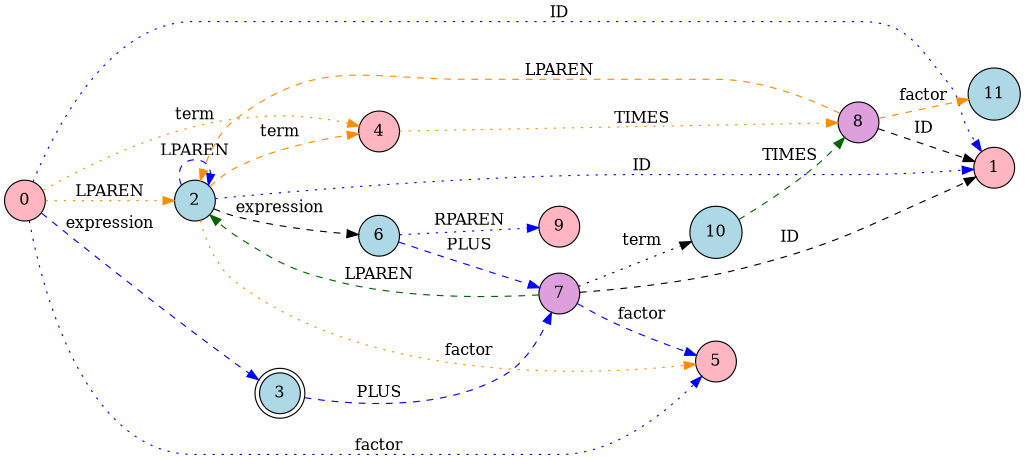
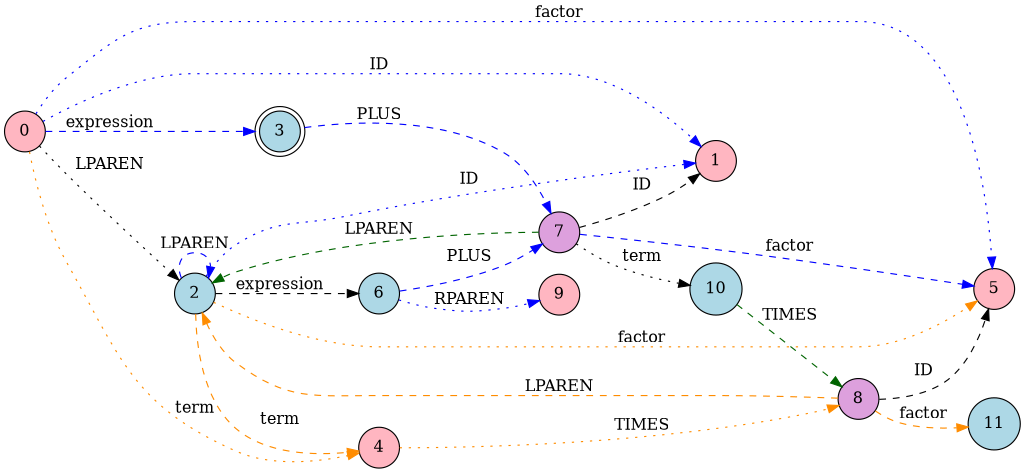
(921, 143) -> (947, 380)
(104, 201) -> (104, 210)
